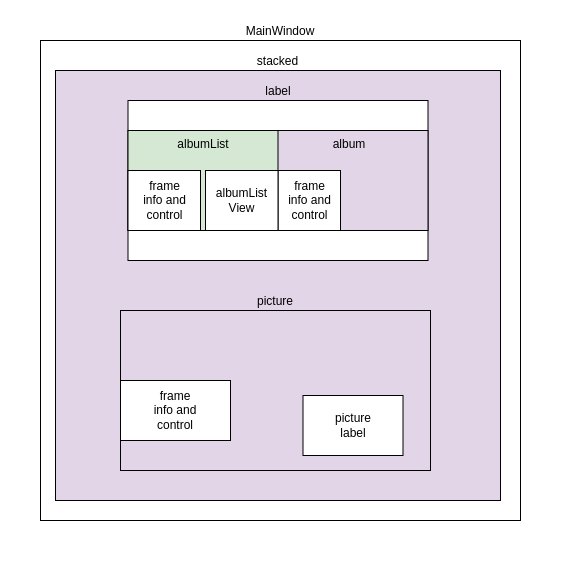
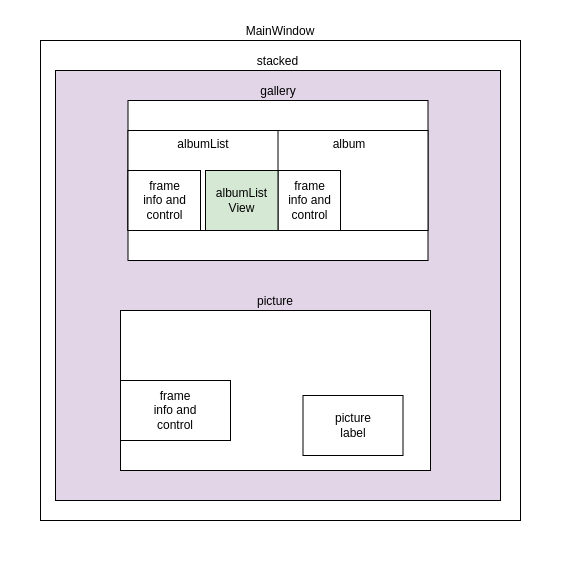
(279, 90) -> (279, 90)
(203, 181) -> (203, 181)
(349, 181) -> (349, 181)
(242, 201) -> (242, 201)
(276, 391) -> (276, 391)
